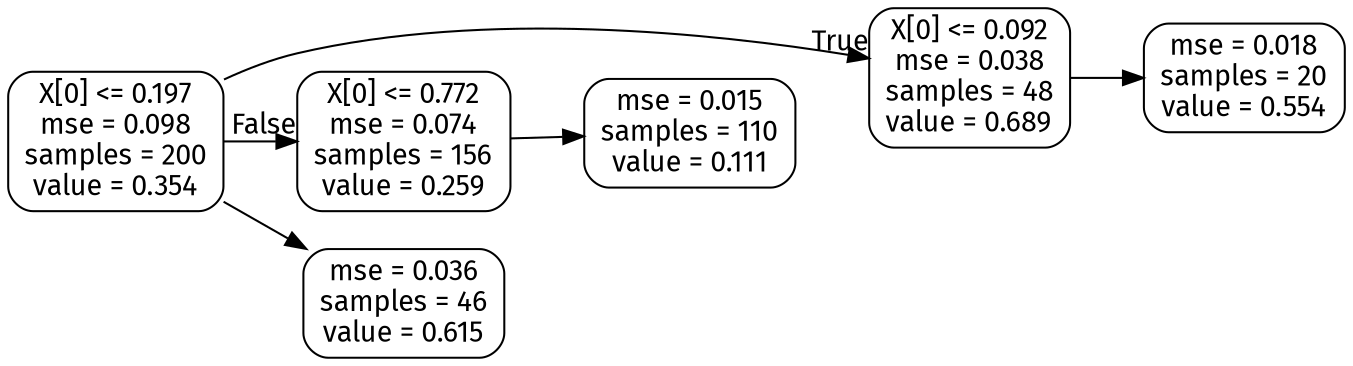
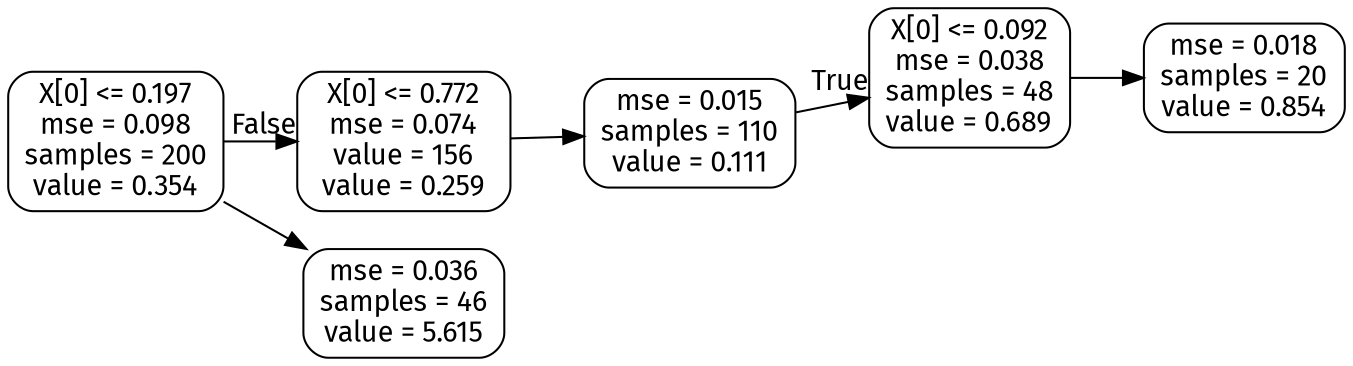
(533, 29) -> (822, 107)
(1244, 78) -> (1244, 78)
(404, 141) -> (404, 141)
(404, 303) -> (404, 303)
